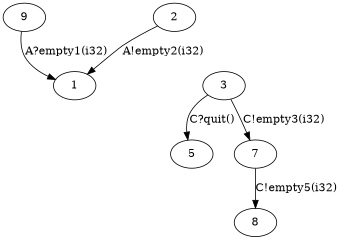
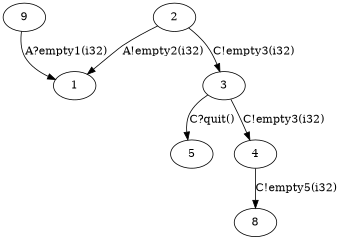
none -> (206, 44)
(255, 154) -> (255, 154)
